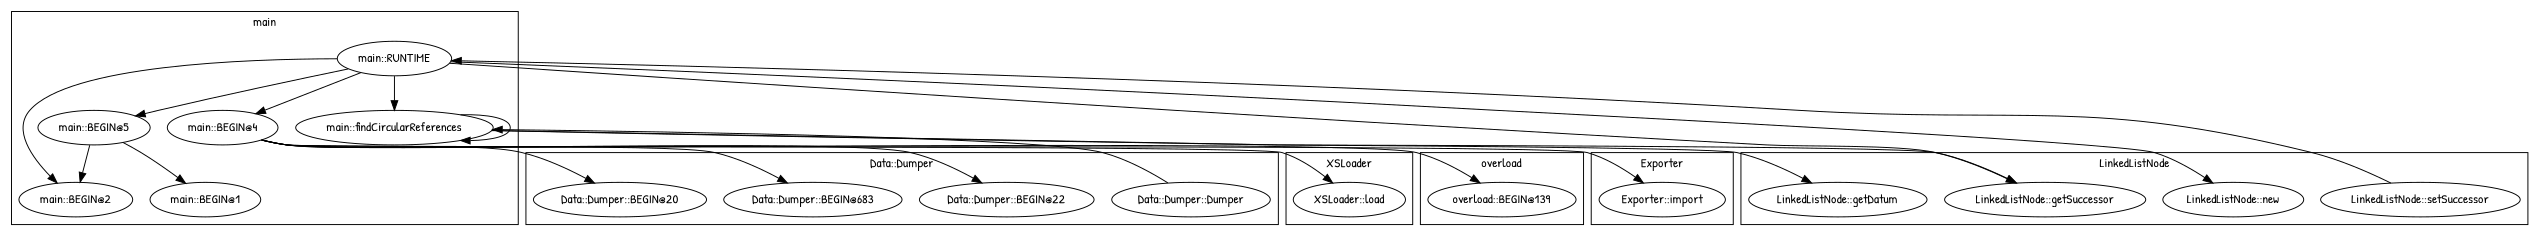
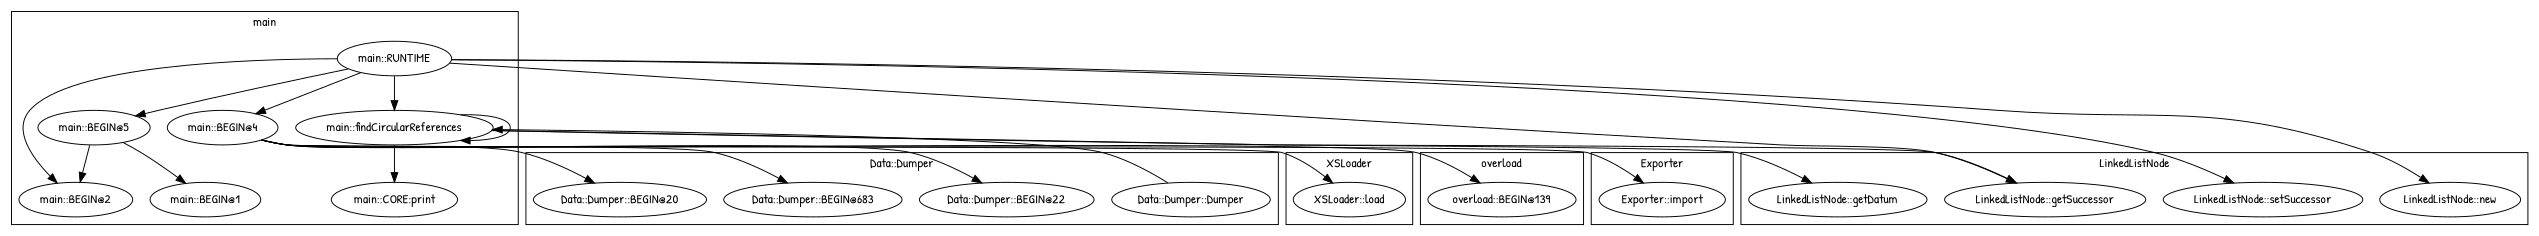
(1431, 92) -> (1654, 96)
none -> (394, 200)
